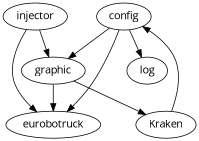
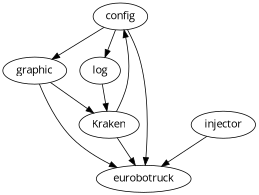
(43, 40) -> none
none -> (104, 94)
none -> (124, 148)
